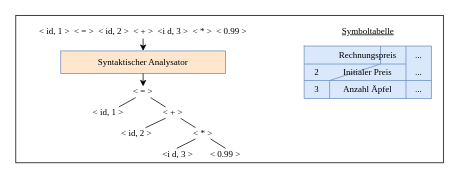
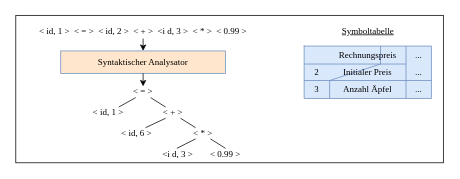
(137, 133) -> (137, 133)
